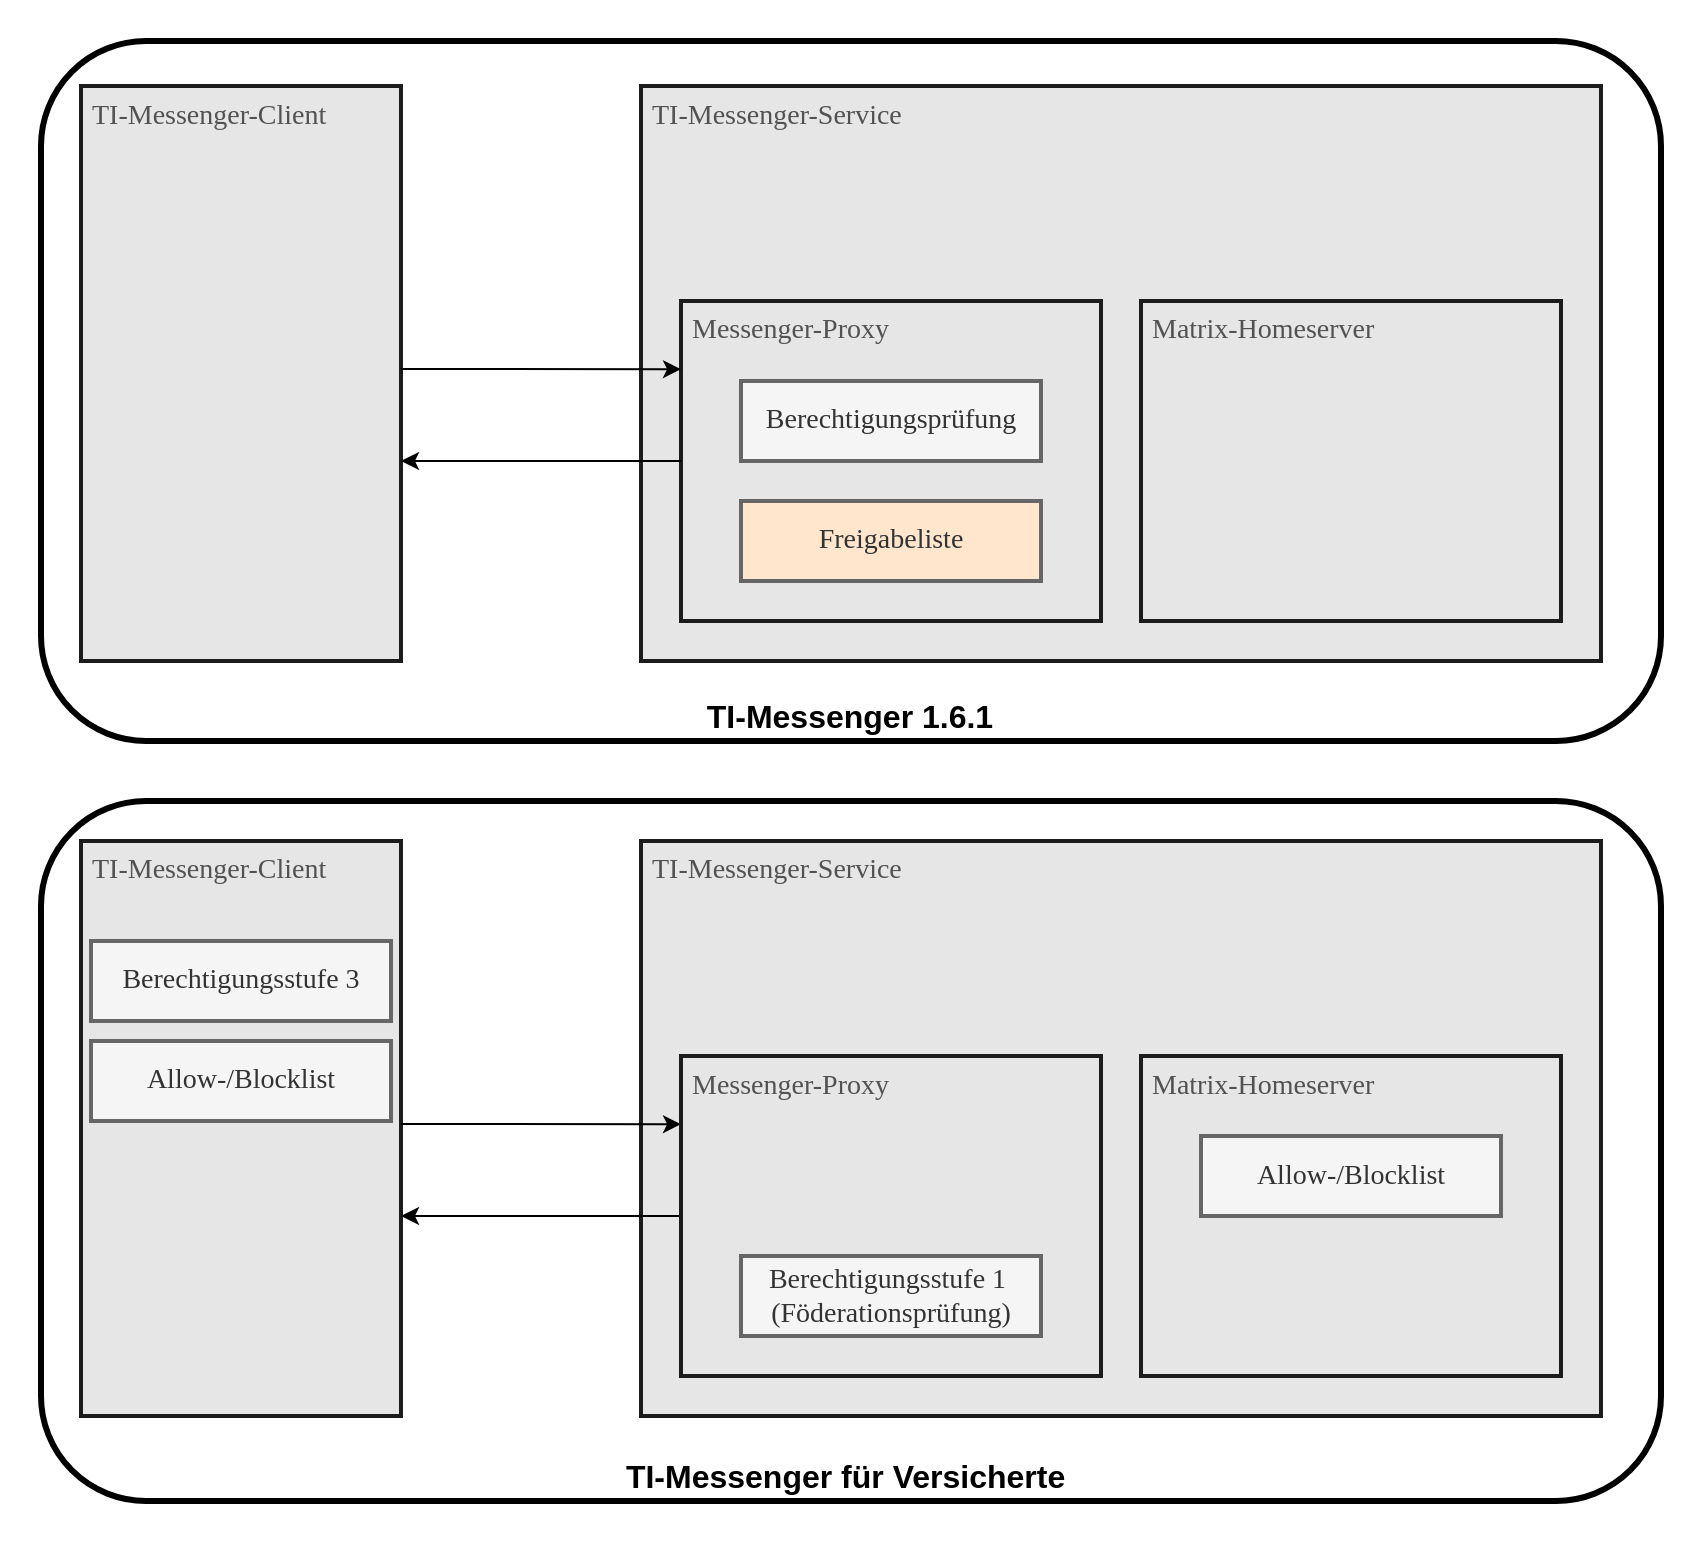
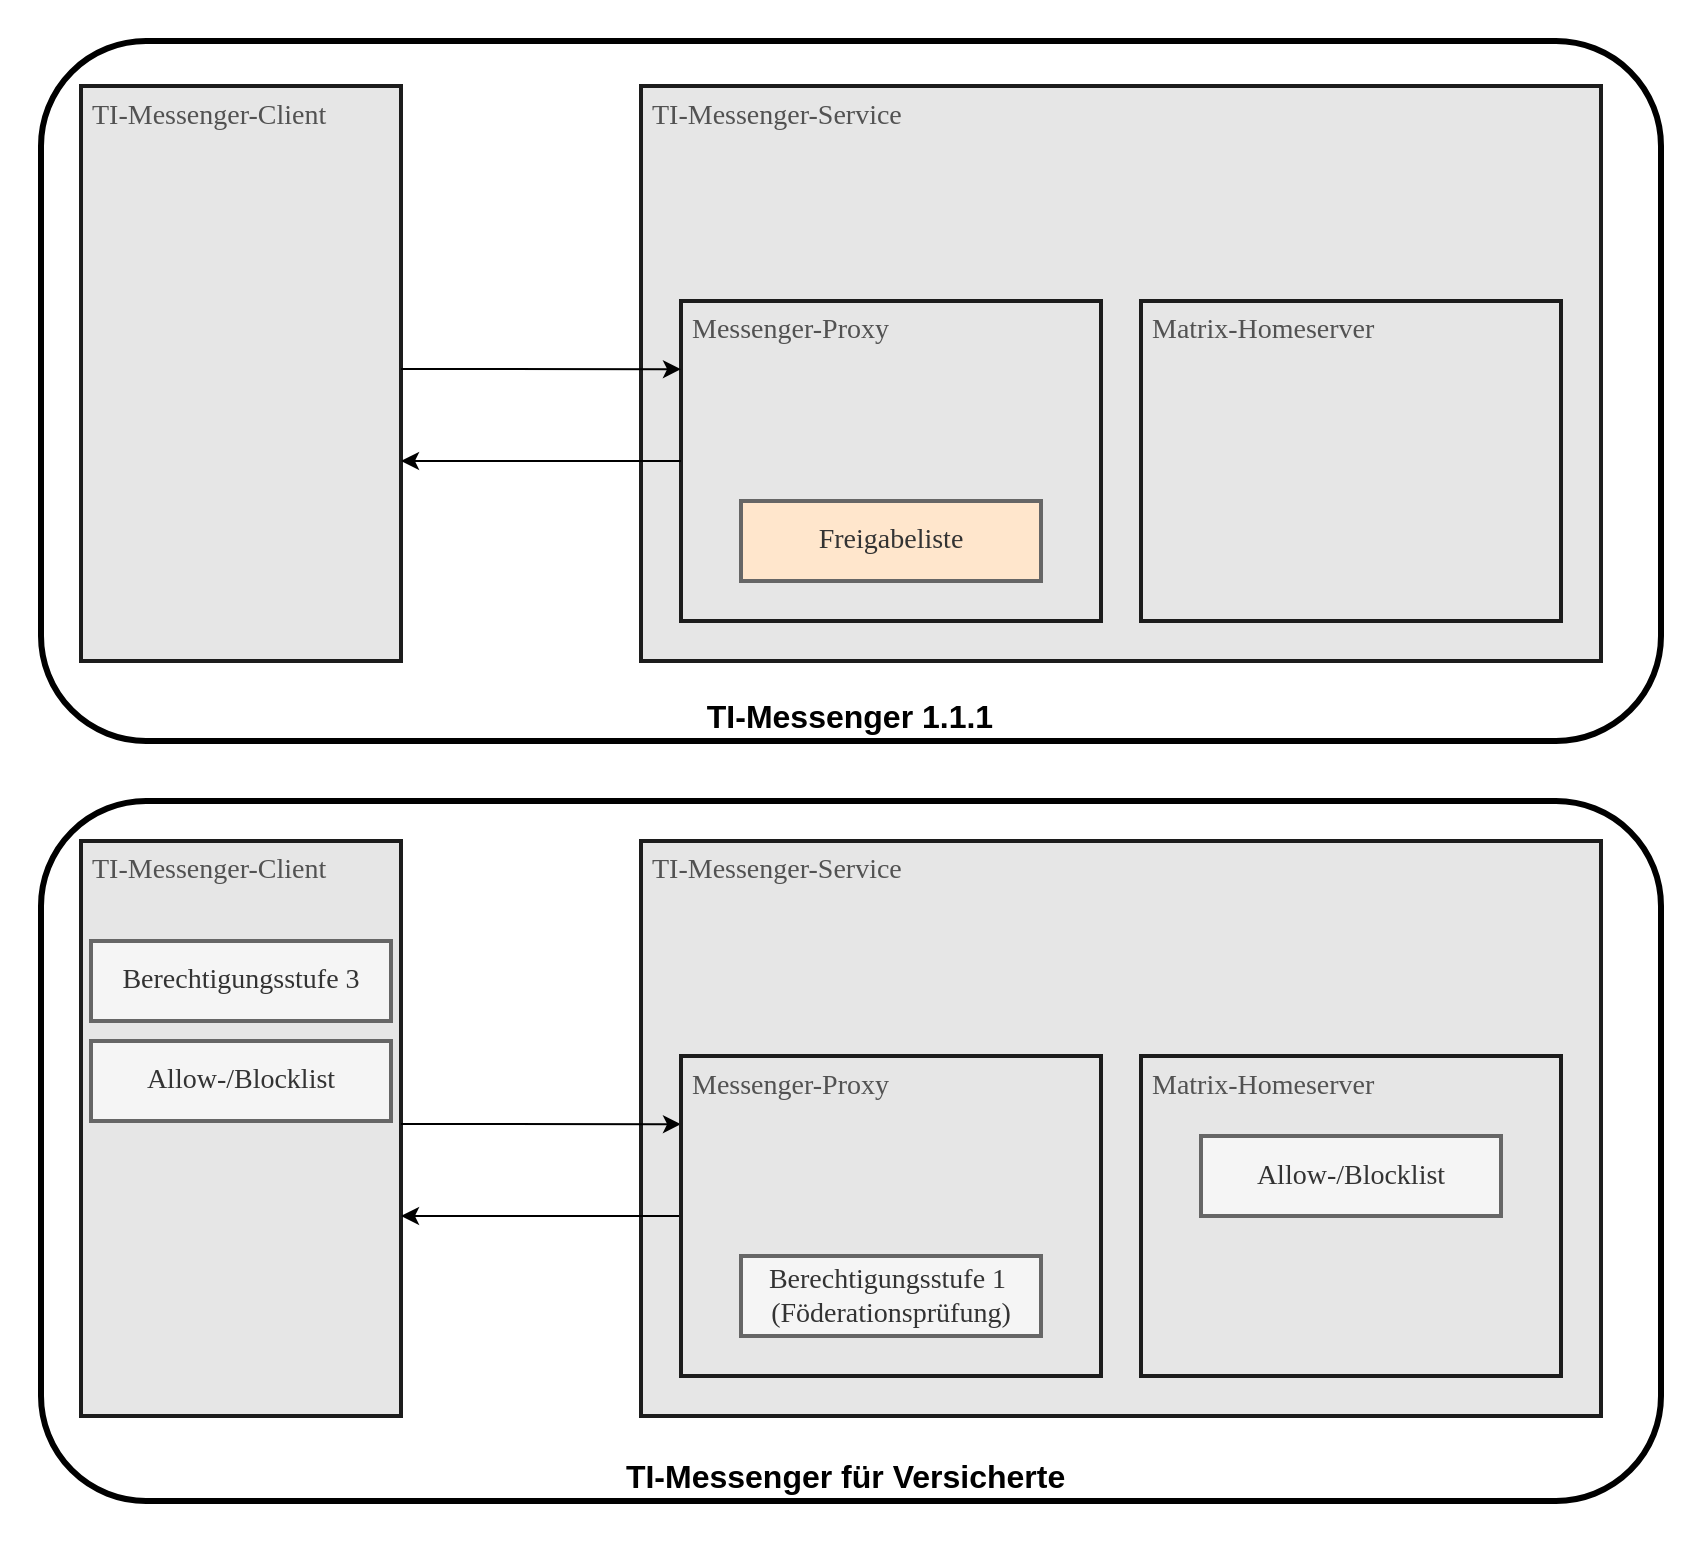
(891, 421) -> none
(851, 721) -> (851, 721)
